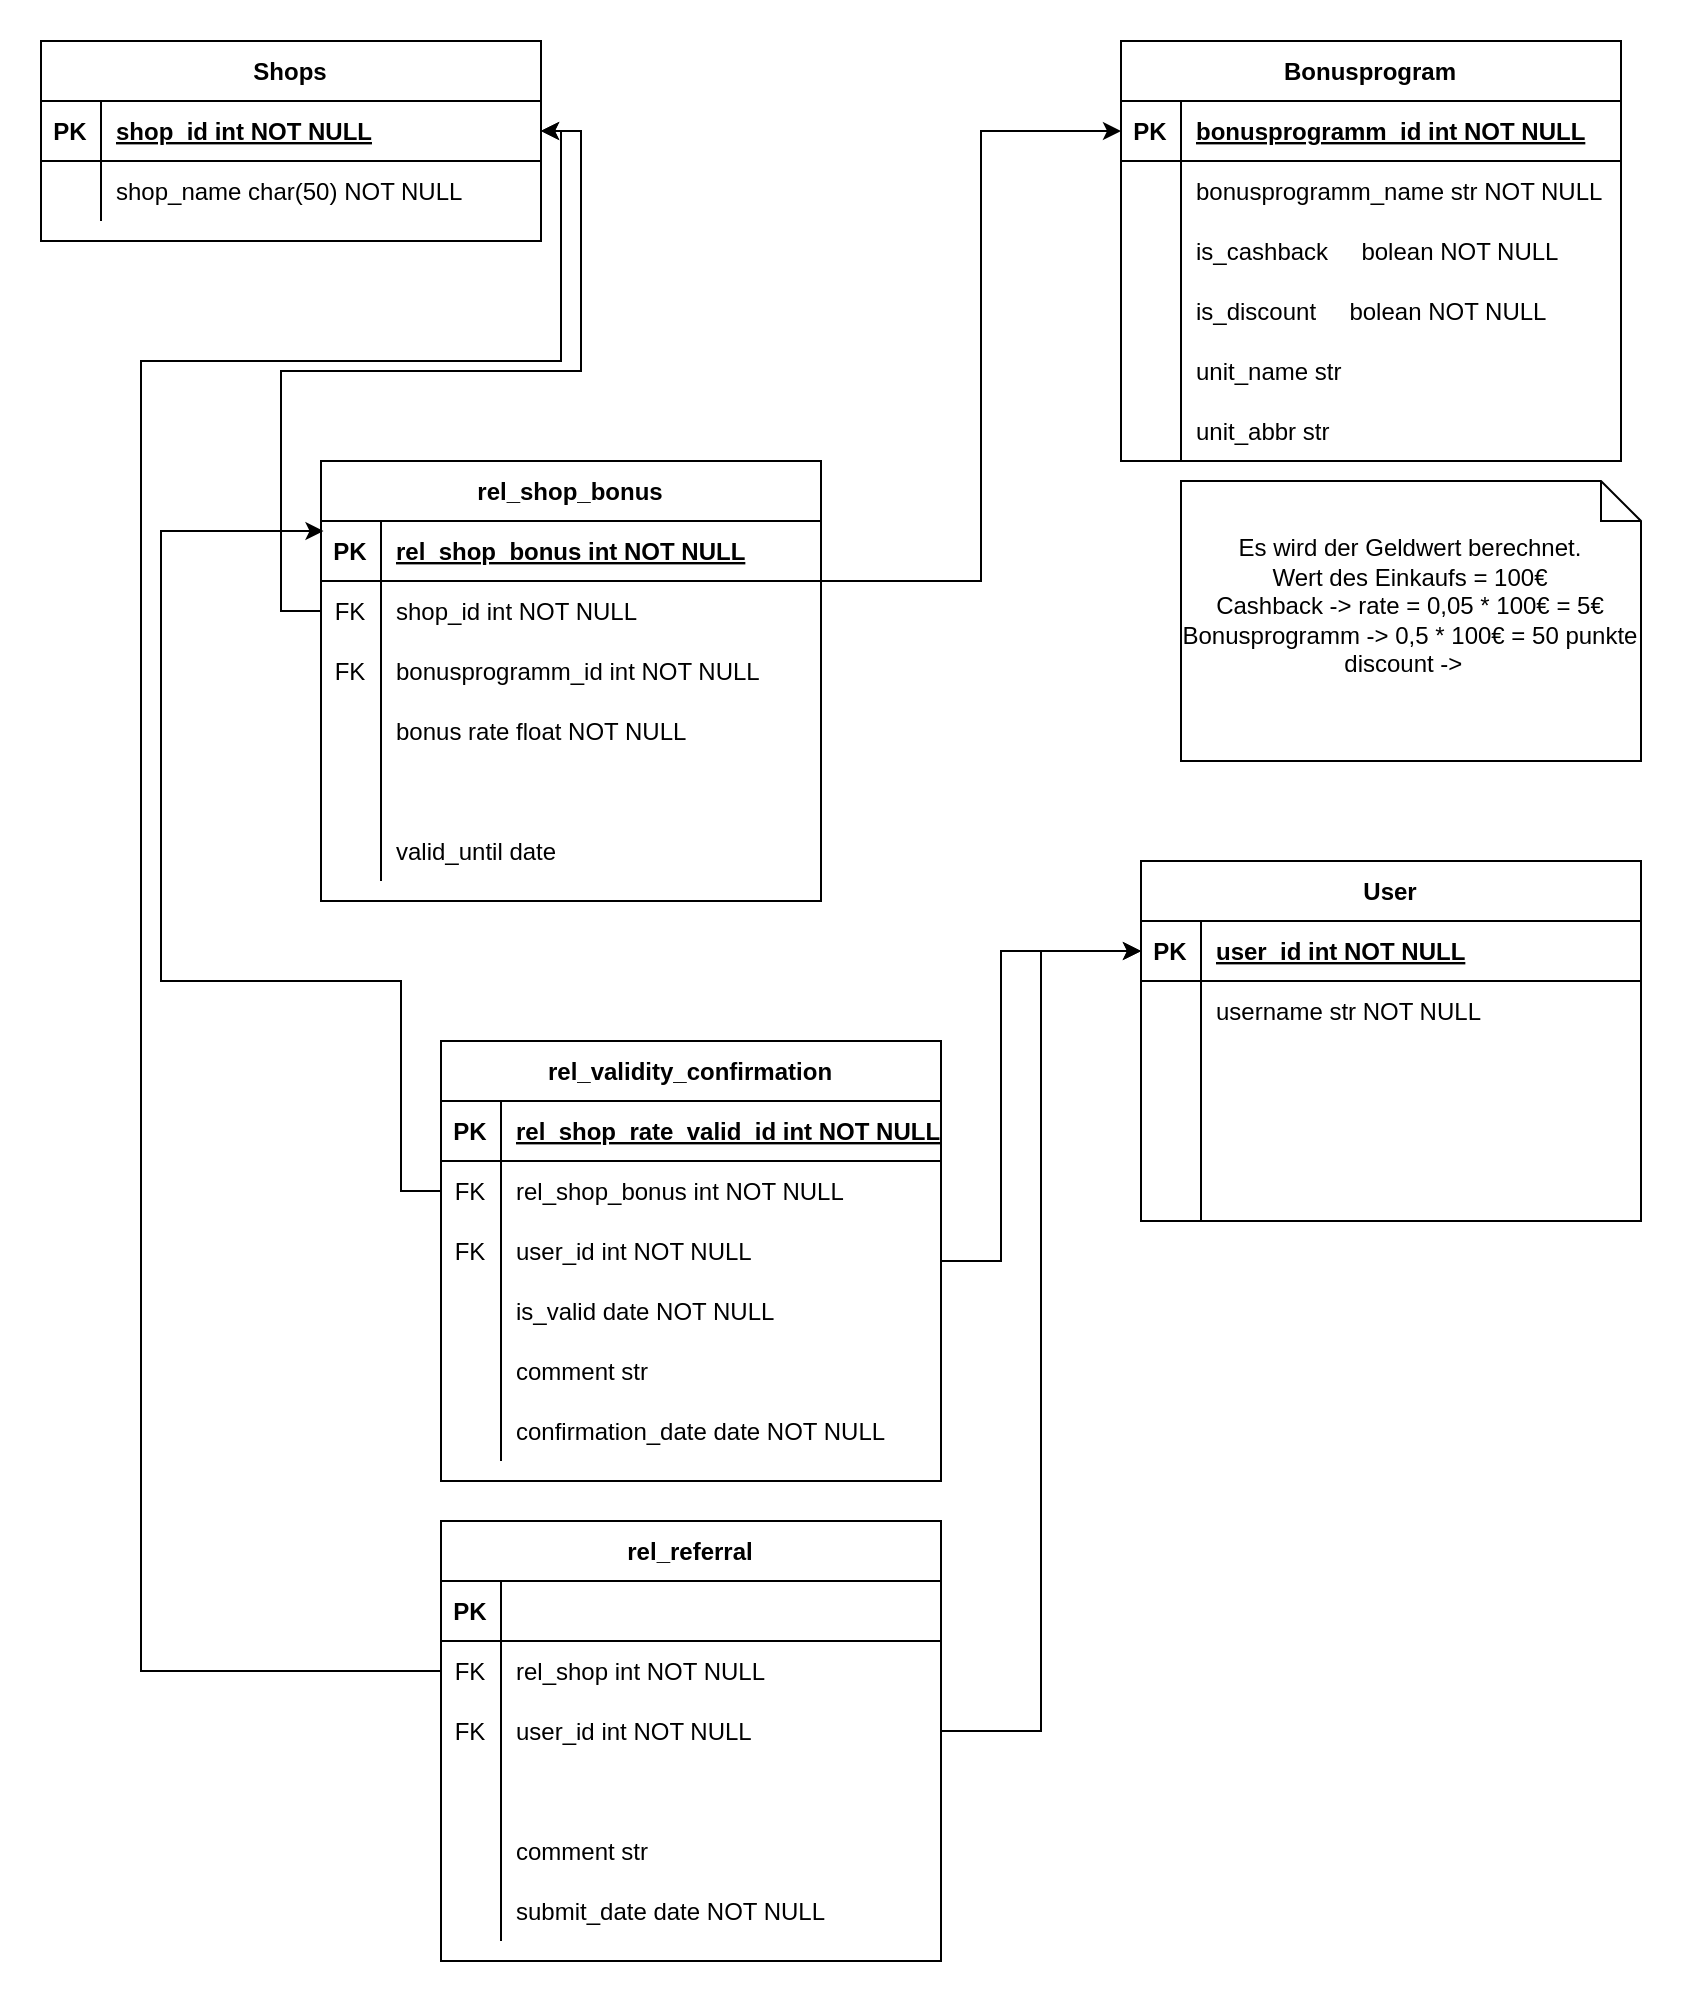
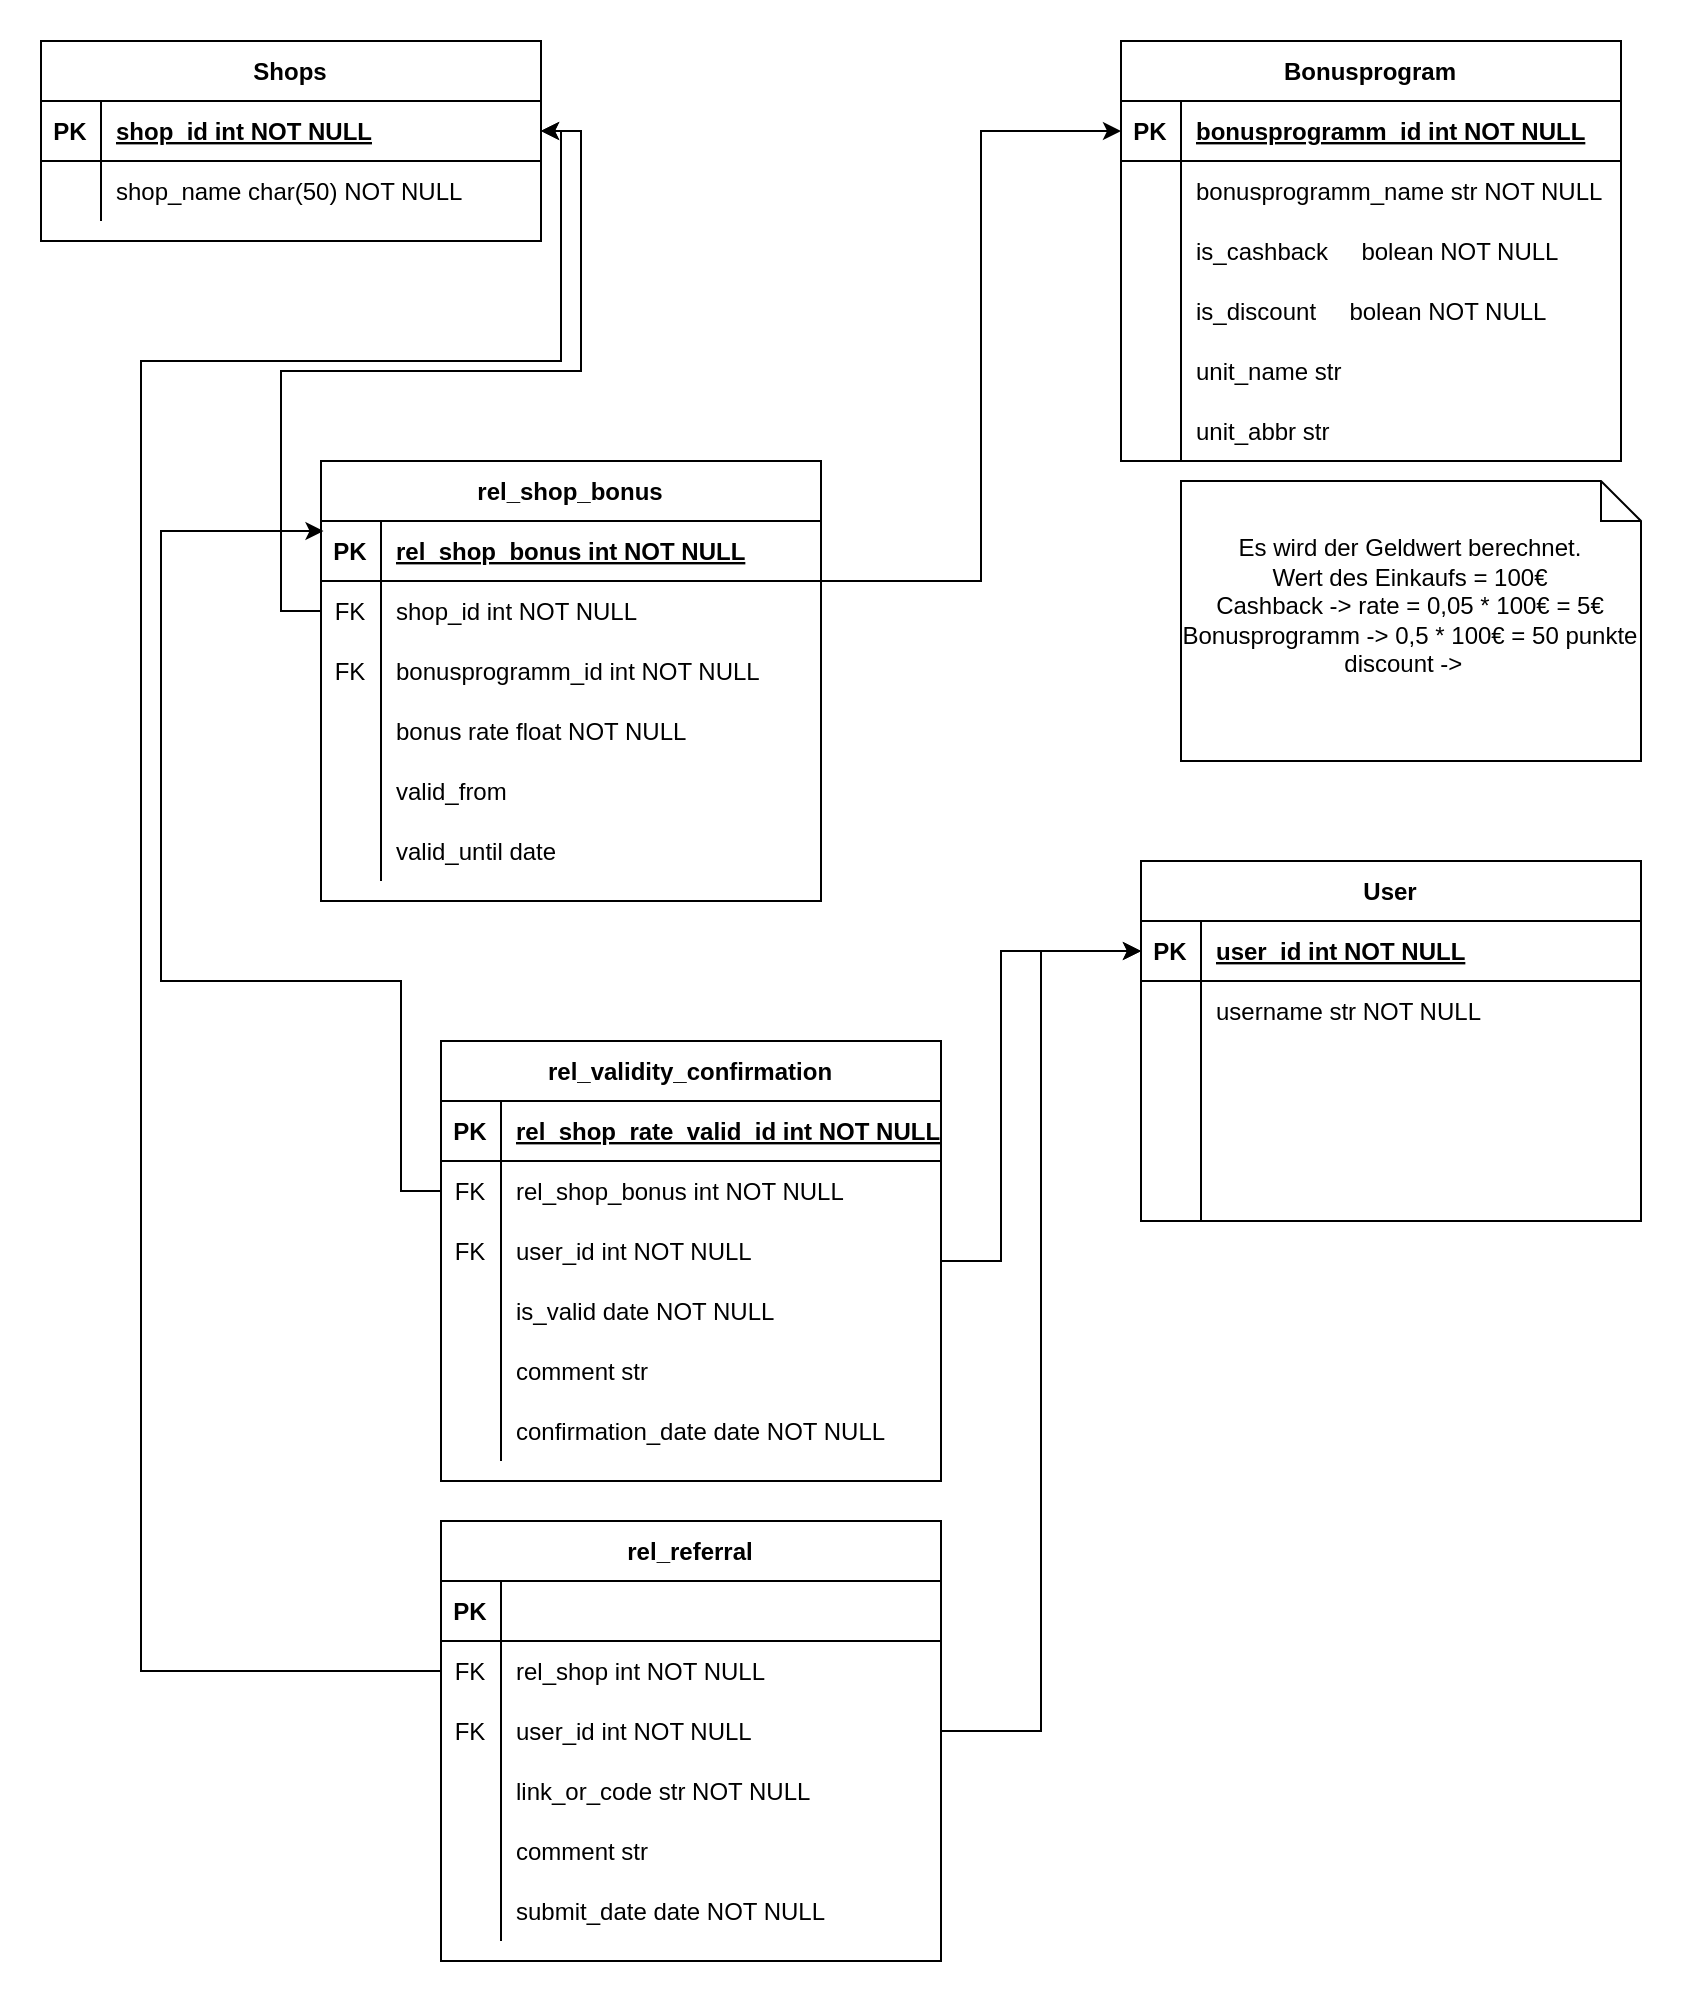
none -> (601, 791)
none -> (721, 1791)
